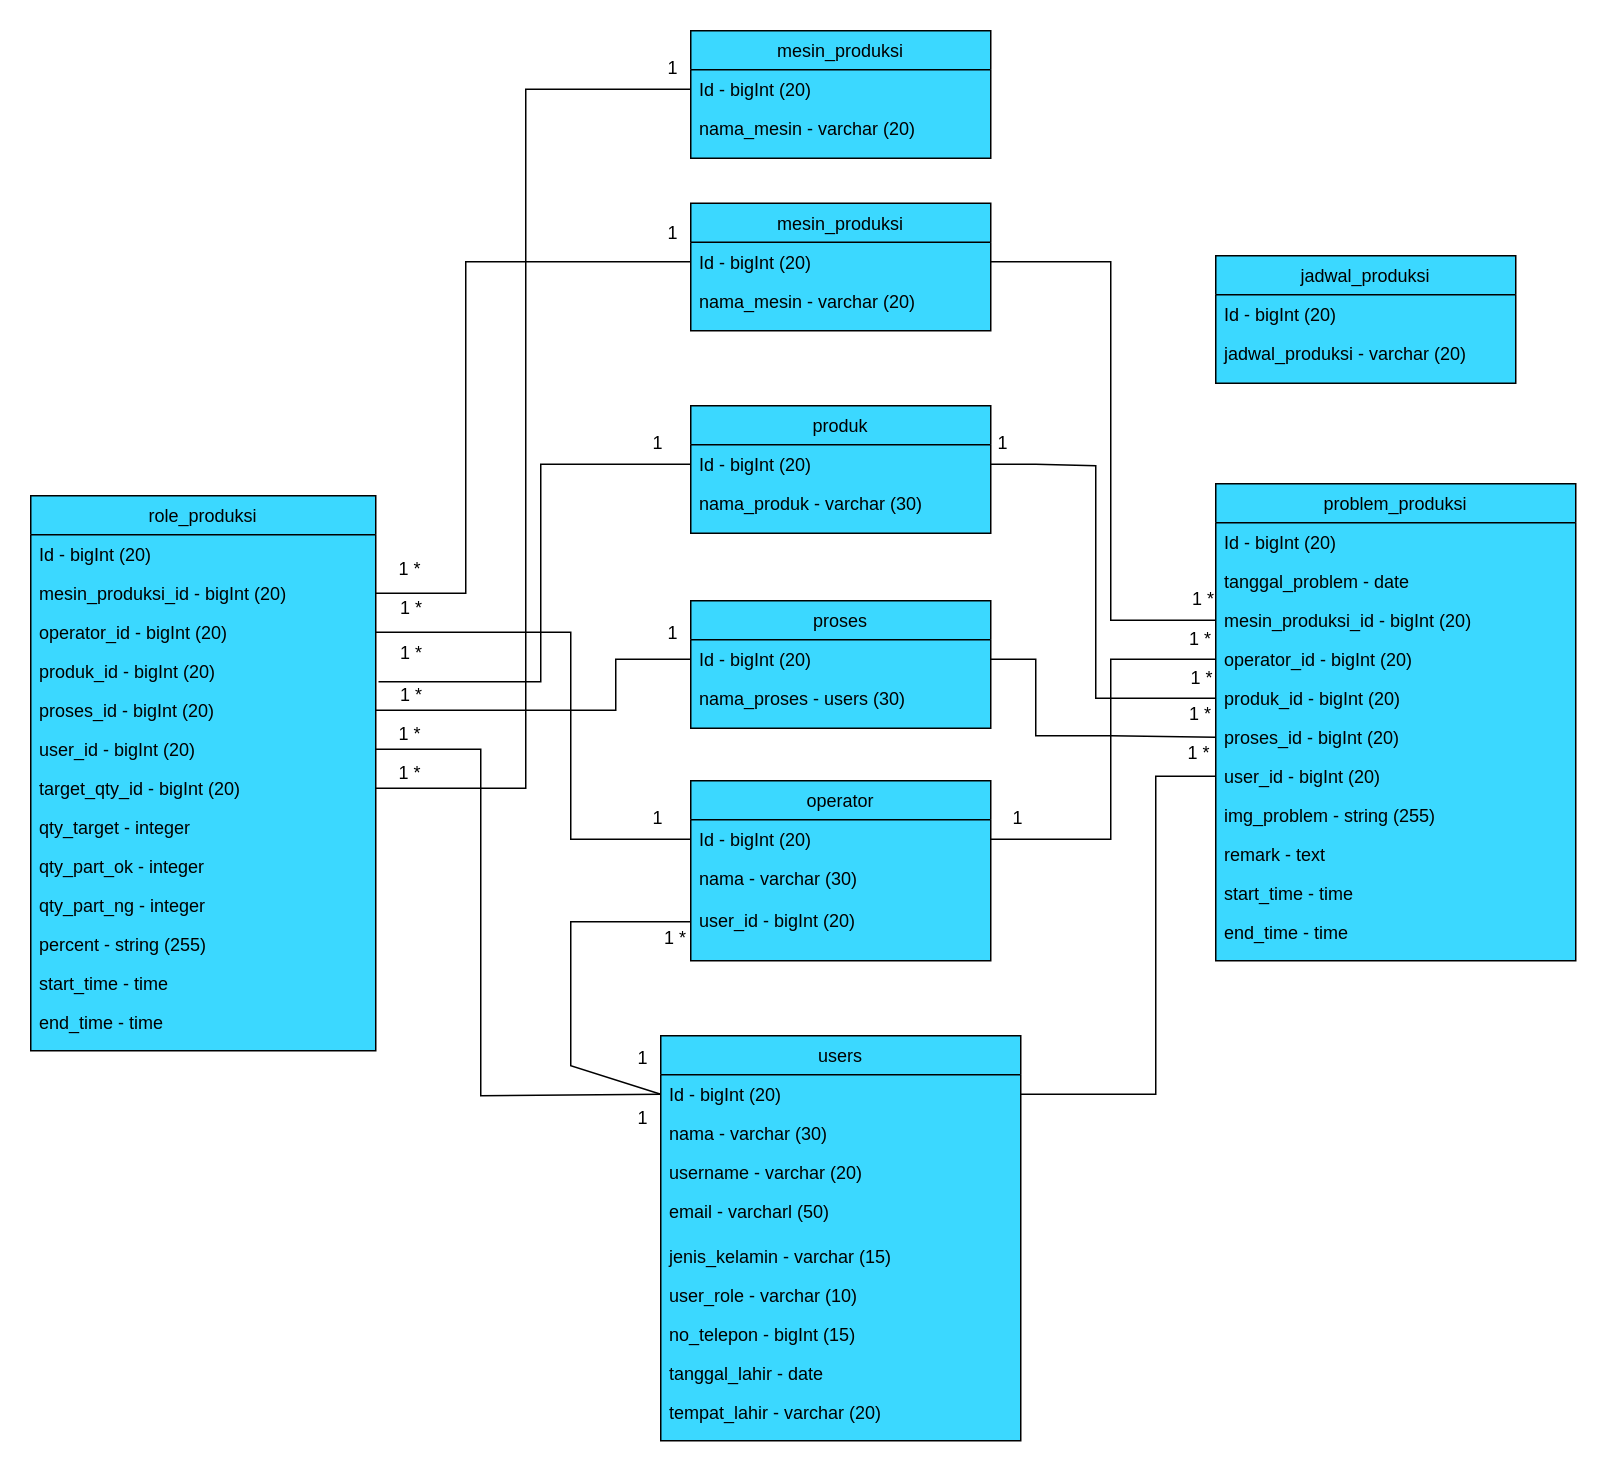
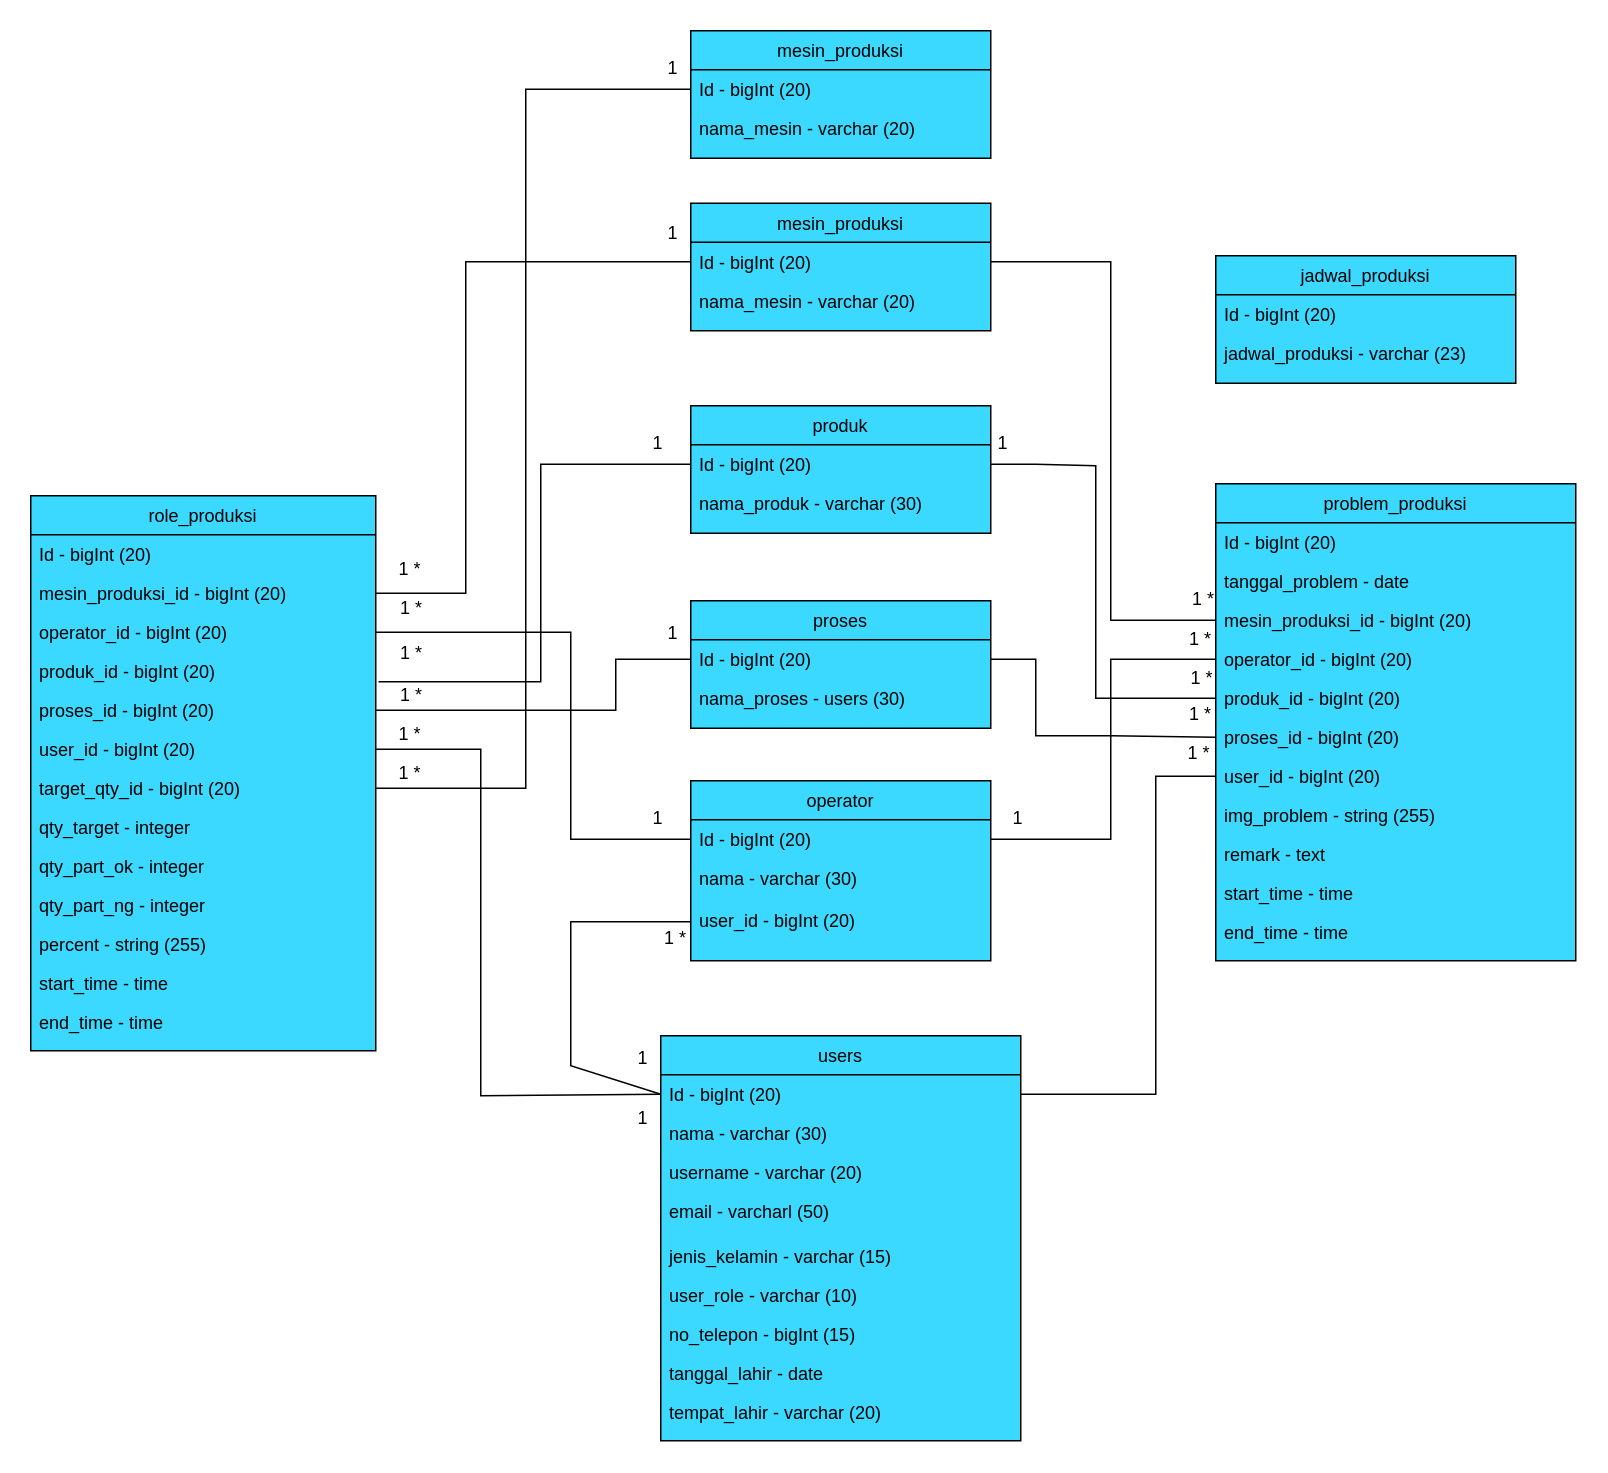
(1364, 354) -> (1364, 354)
